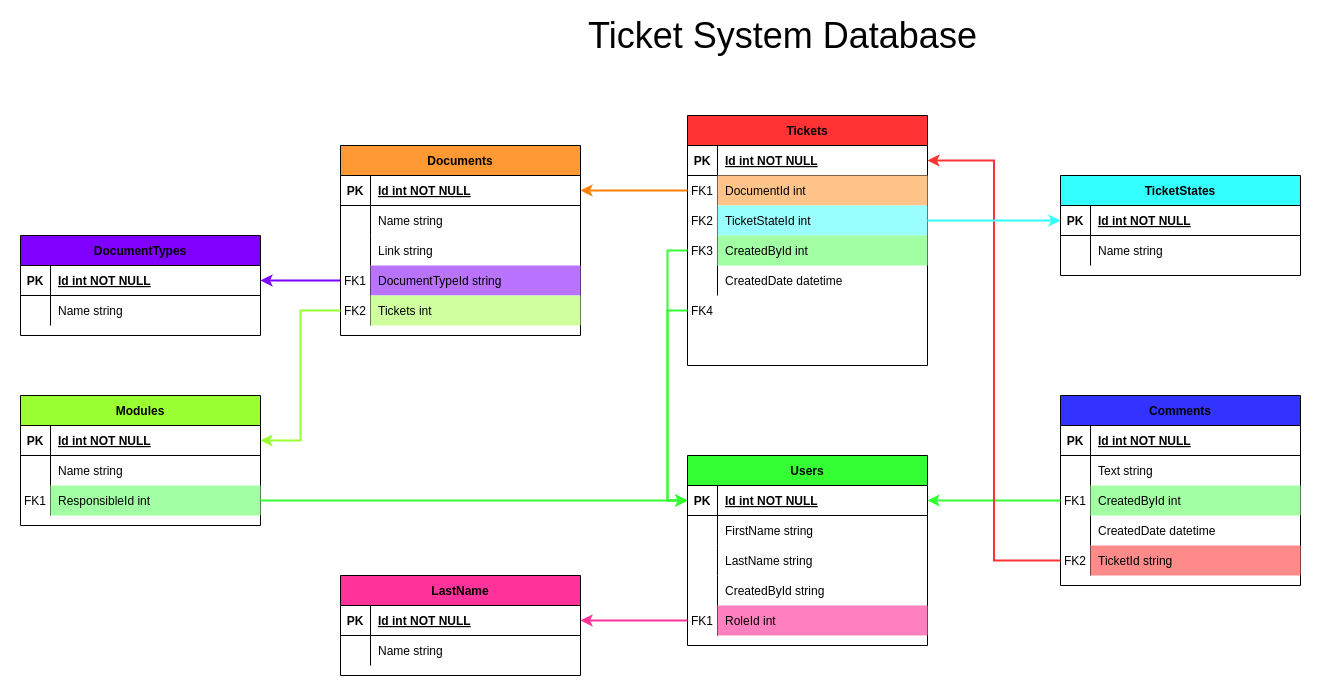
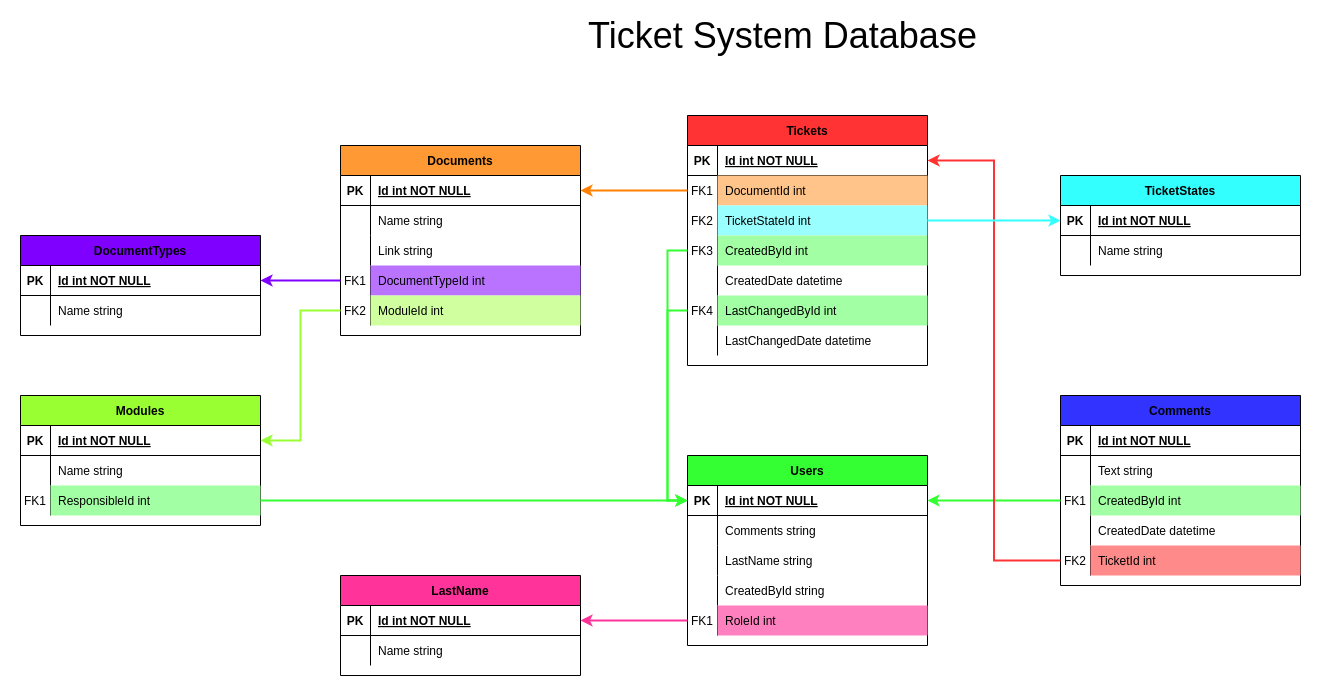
(445, 281) -> (435, 281)
(410, 311) -> (414, 311)
none -> (823, 311)
none -> (823, 341)
(774, 531) -> (772, 531)
(1144, 561) -> (1134, 561)
